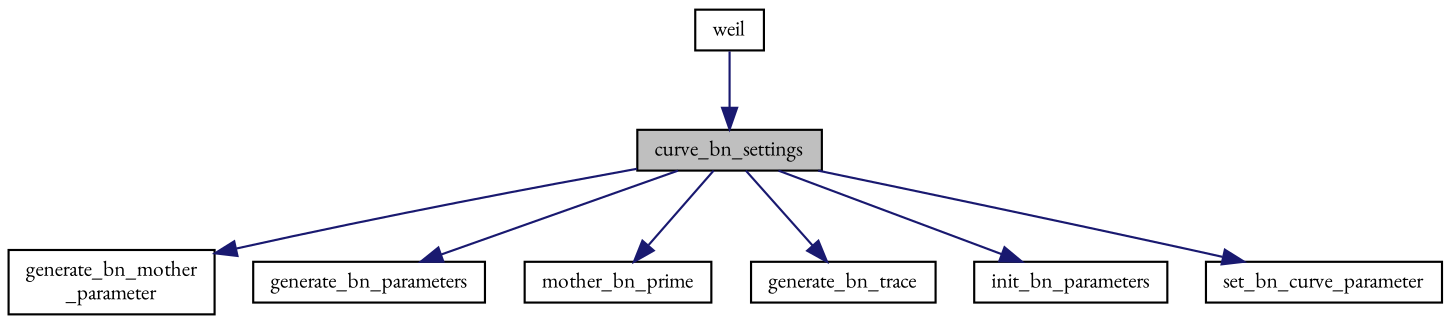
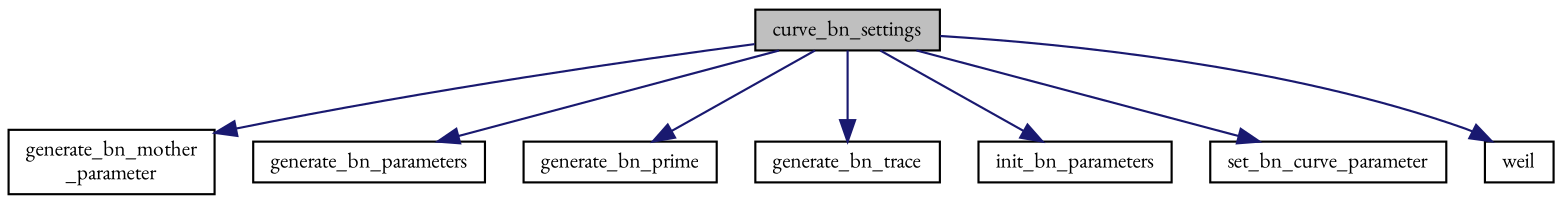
(730, 79) -> (1210, 66)
(618, 282) -> (620, 162)
